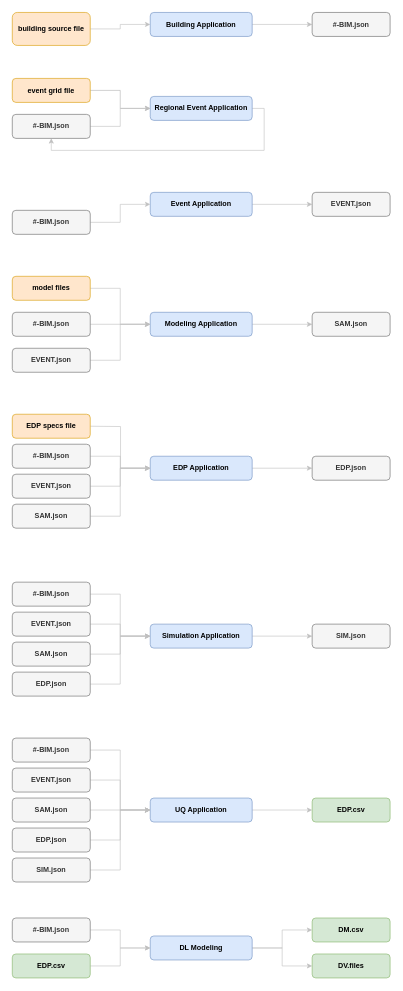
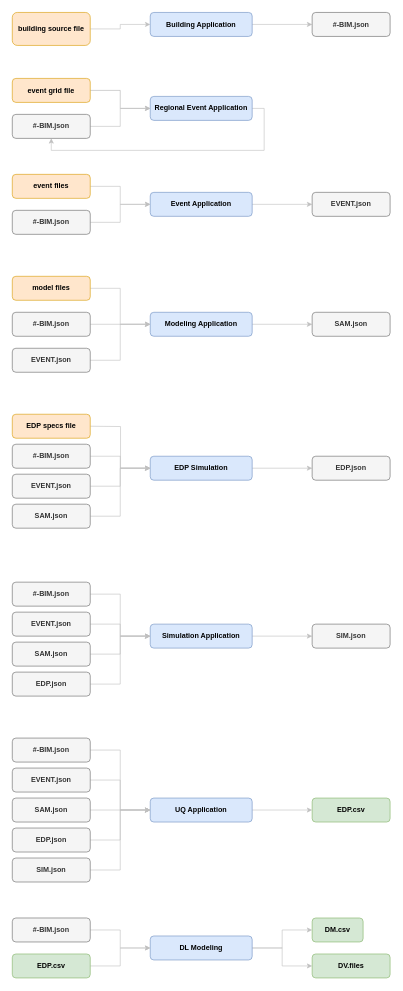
none -> (51, 186)
none -> (91, 186)
(201, 468) -> (201, 468)
(351, 930) -> (338, 930)
